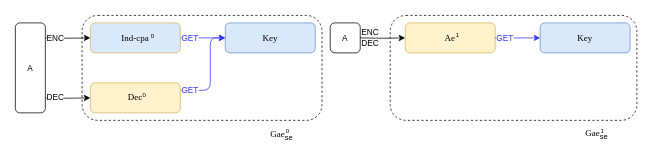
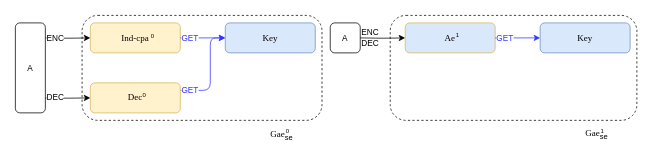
(135, 38) -> (135, 38)
(450, 38) -> (450, 38)
